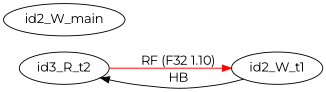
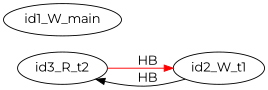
(64, 20) -> (62, 20)
(178, 61) -> (147, 61)
